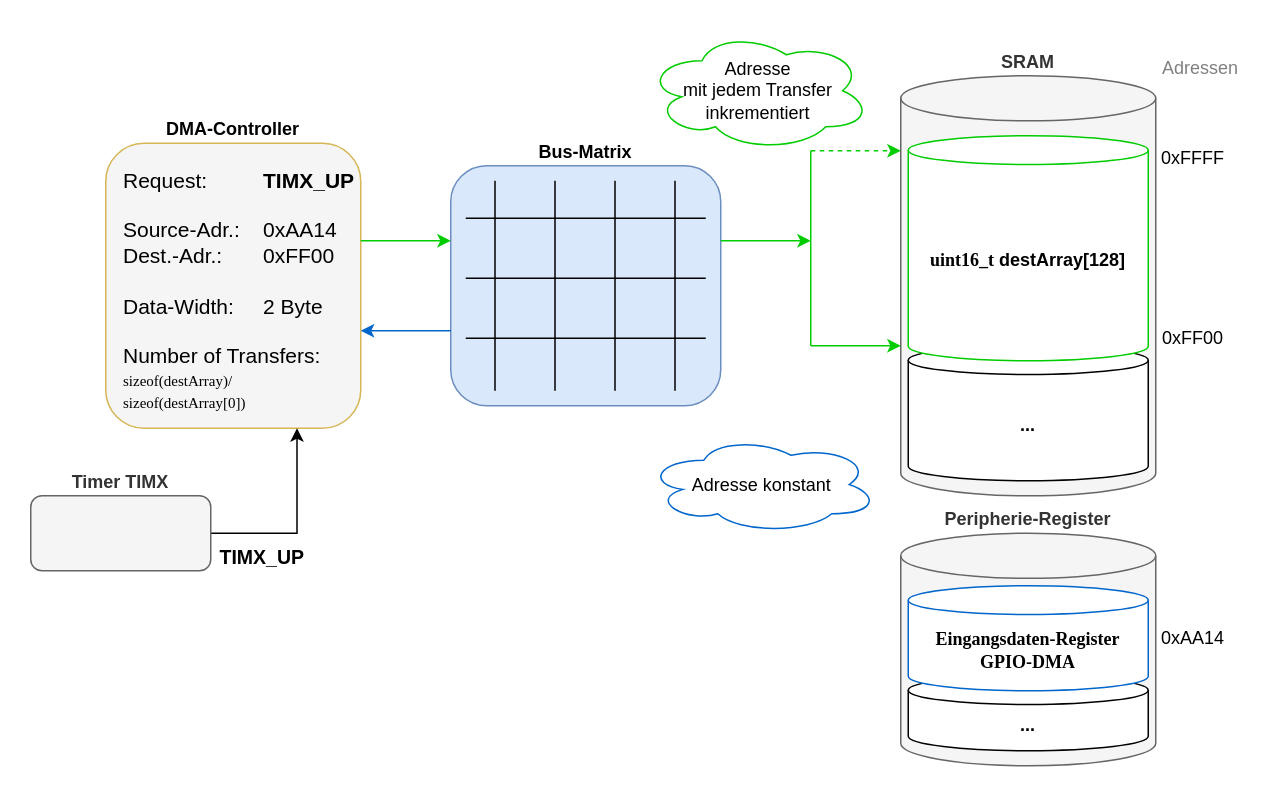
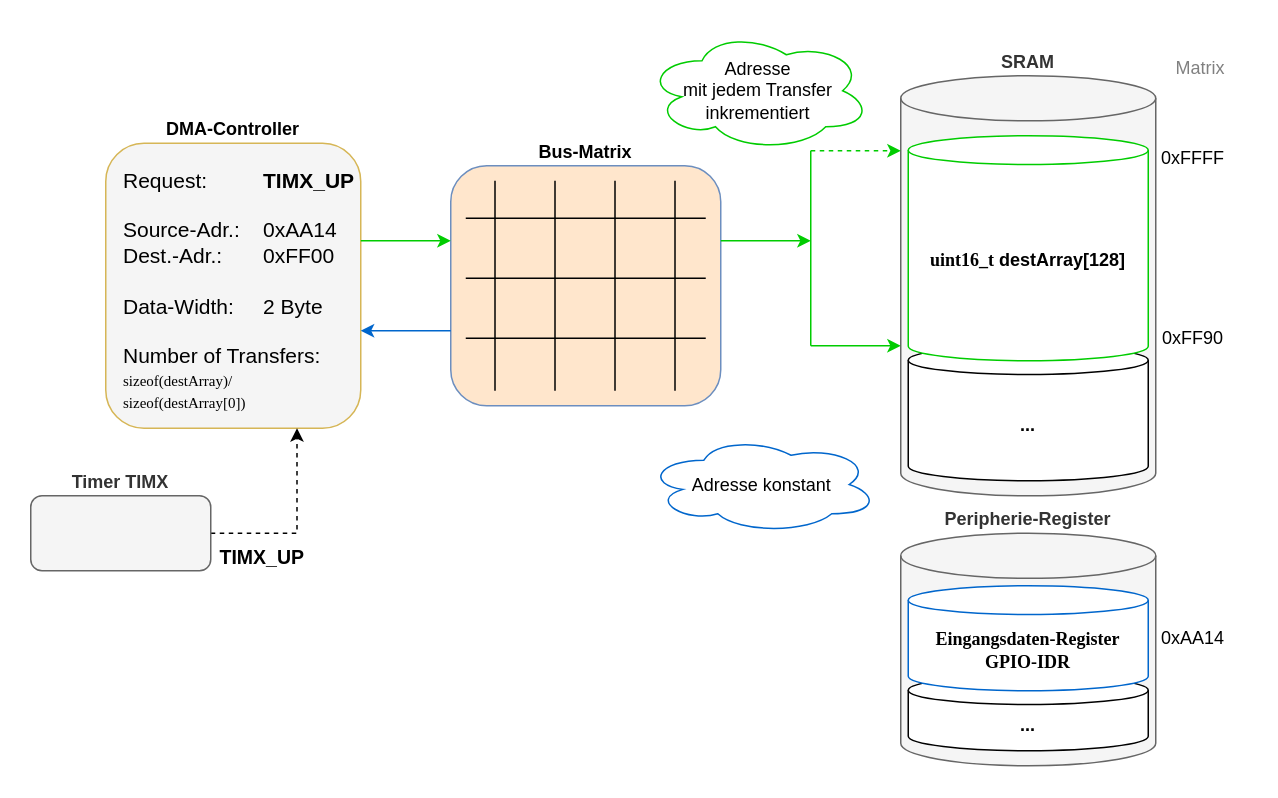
(1201, 68) -> (1201, 68)
(586, 286) -> (586, 286)
(1193, 338) -> (1193, 338)
(297, 528) -> (297, 528)
(1028, 650) -> (1028, 650)
